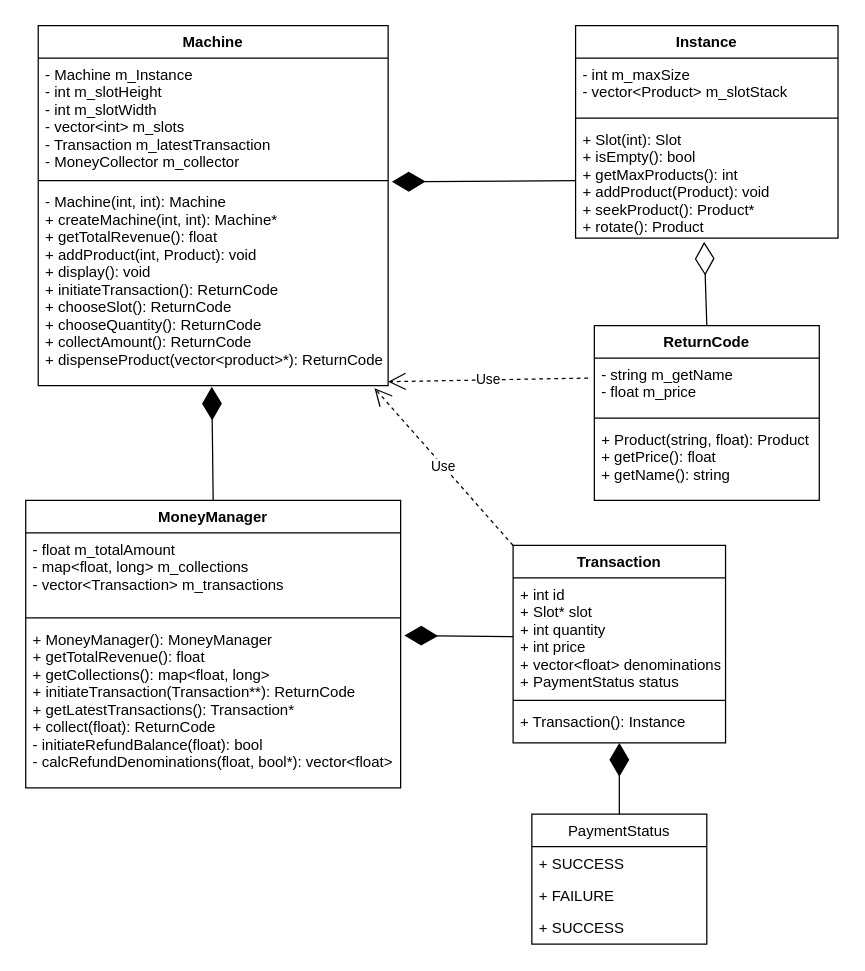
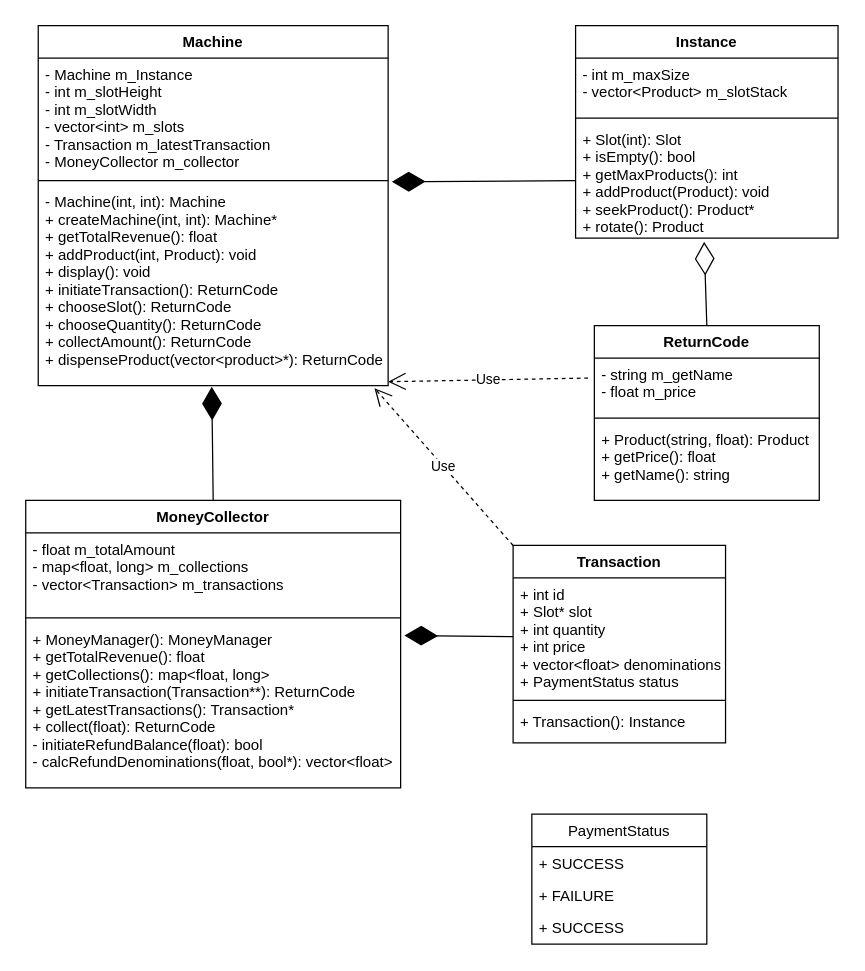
(213, 518) -> (213, 518)
(619, 794) -> none
